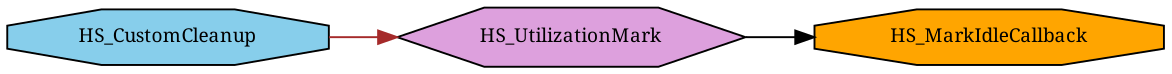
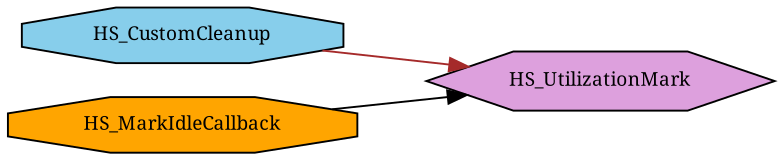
(770, 37) -> (390, 103)
